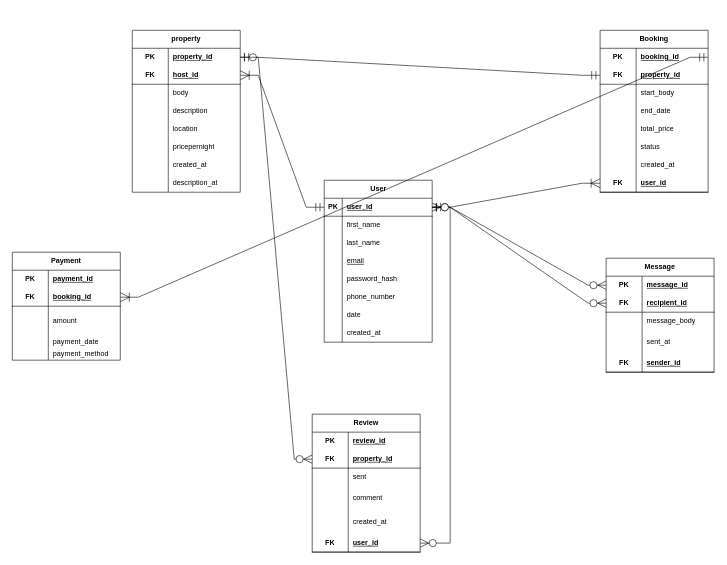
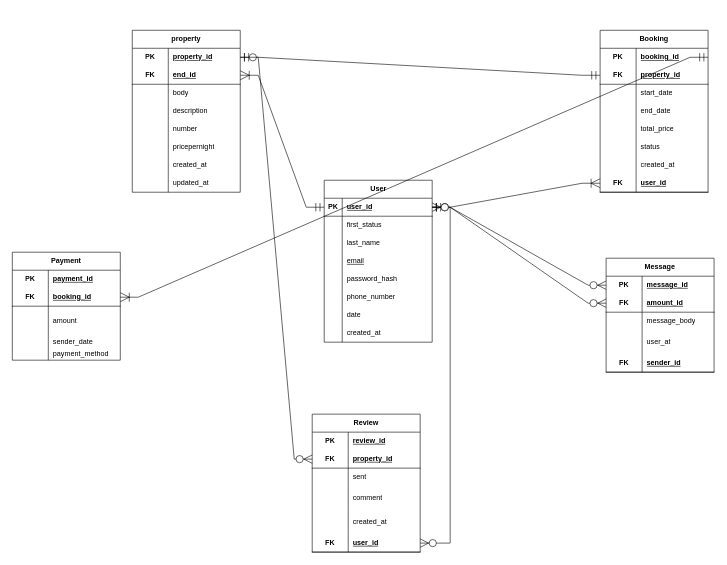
(186, 75) -> (184, 75)
(661, 93) -> (661, 93)
(187, 129) -> (185, 129)
(199, 183) -> (193, 183)
(366, 225) -> (370, 225)
(668, 303) -> (664, 303)
(77, 342) -> (75, 342)
(661, 342) -> (661, 342)
